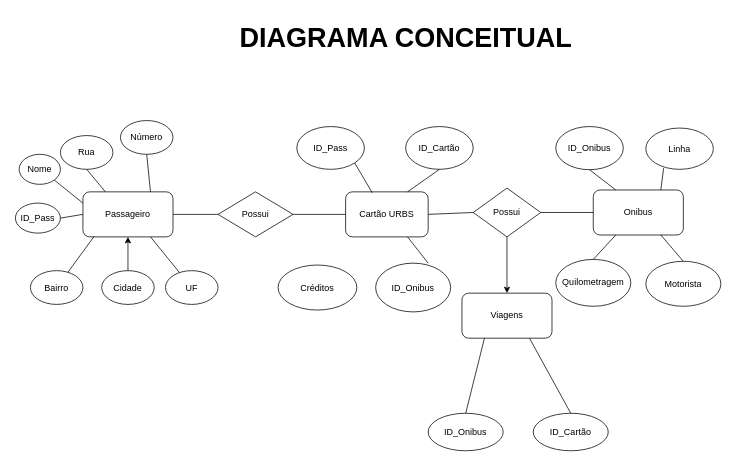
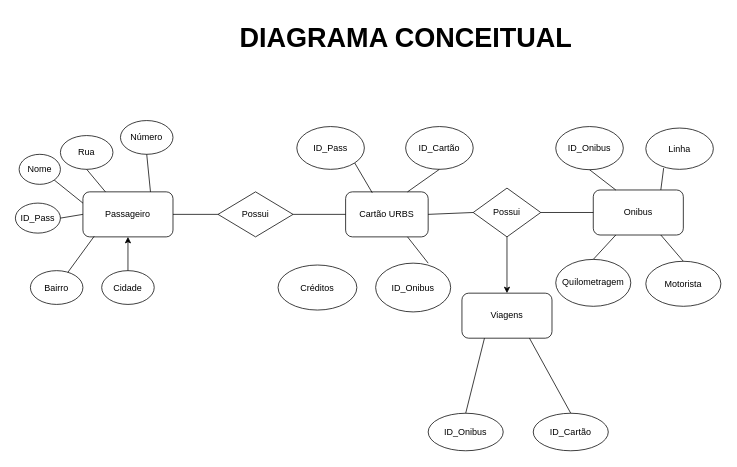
(165, 254) -> none
(192, 287) -> none
